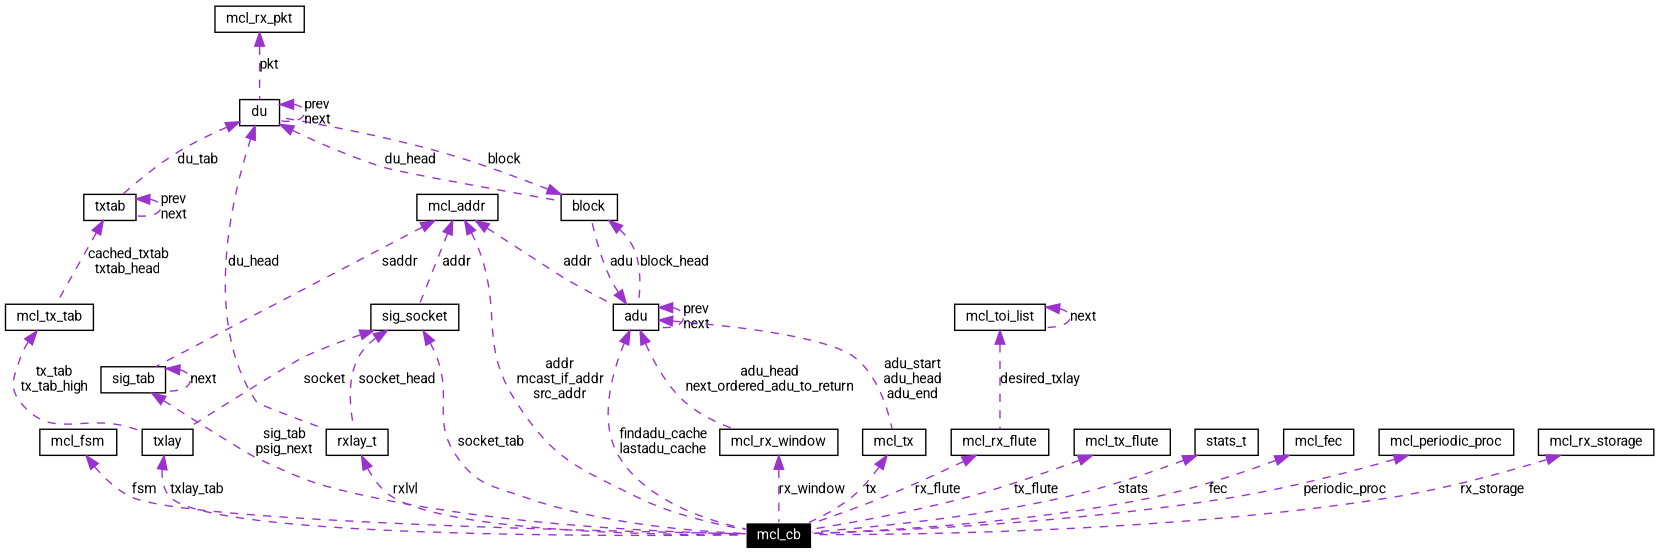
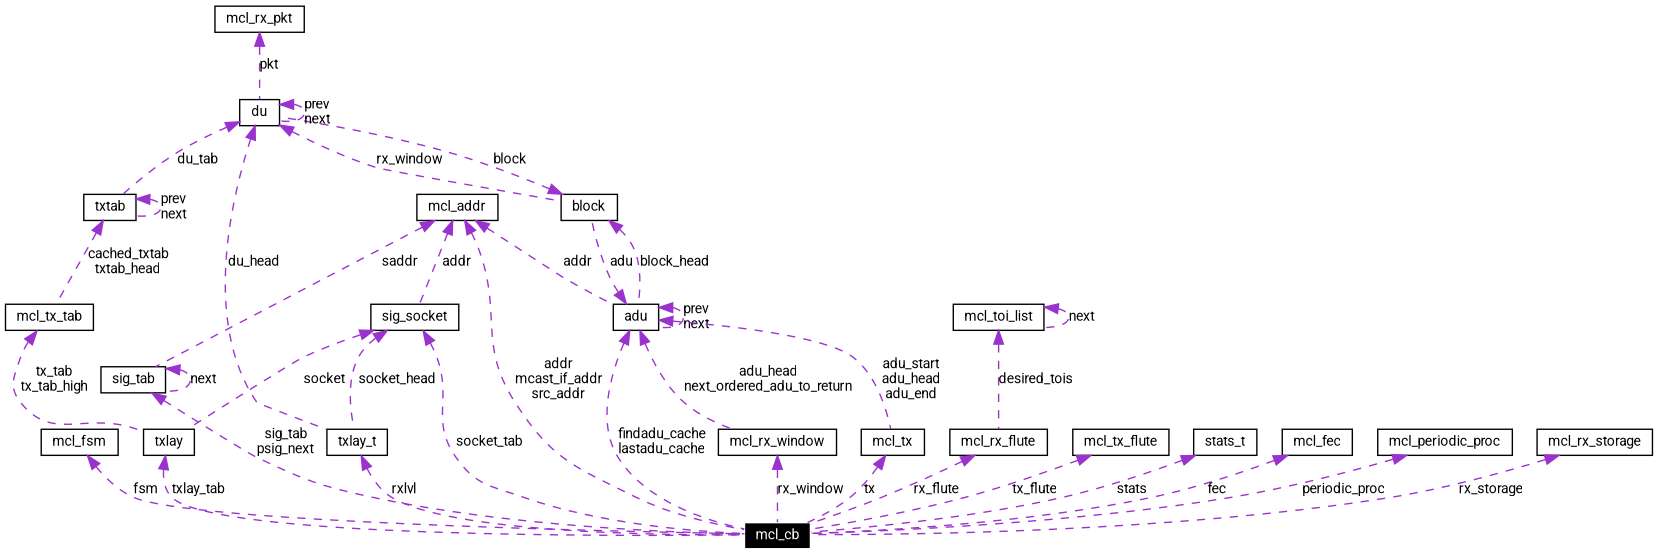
(411, 160) -> (410, 160)
(1040, 380) -> (1036, 380)
(357, 442) -> (357, 442)
